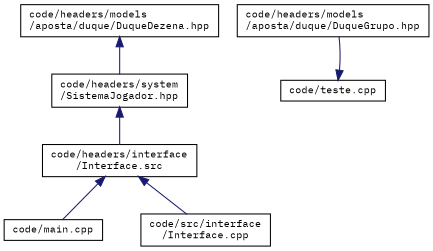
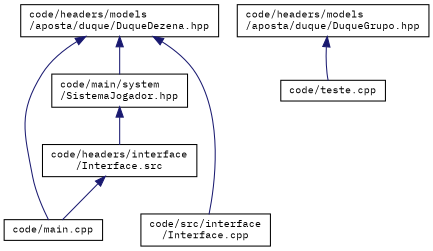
(340, 53) -> (326, 64)
(120, 91) -> (120, 91)
none -> (25, 123)
(167, 199) -> (212, 119)
